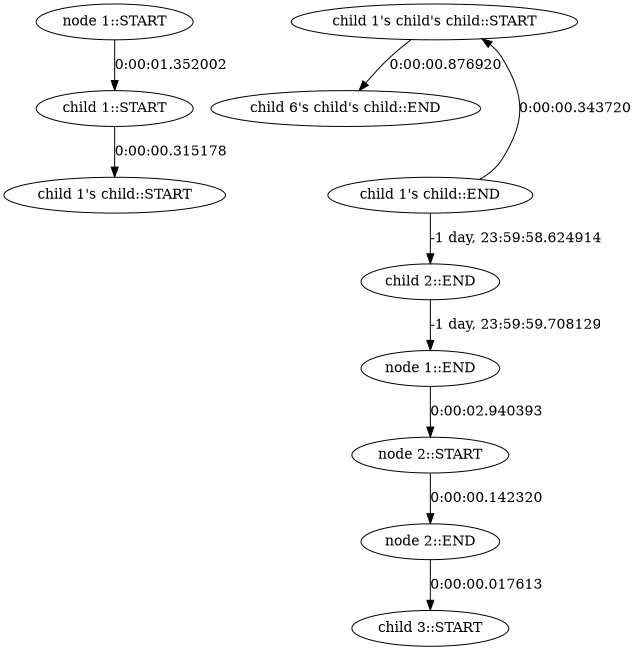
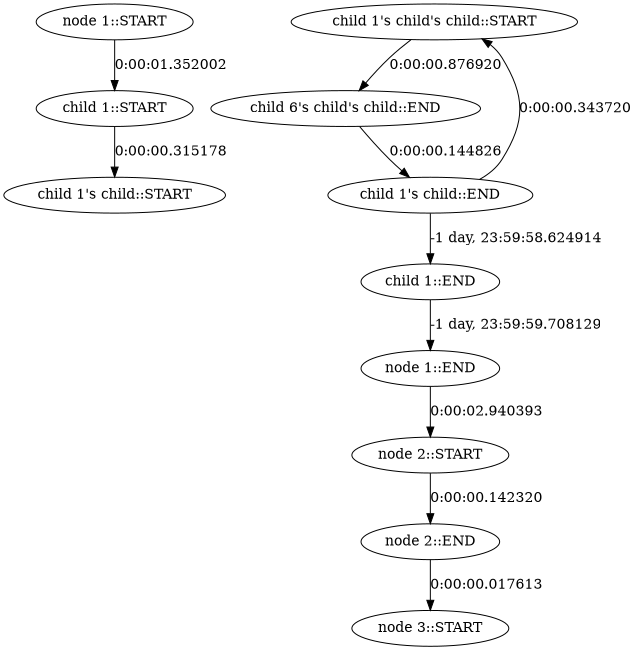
none -> (380, 150)
(430, 282) -> (430, 282)
(430, 628) -> (430, 628)
